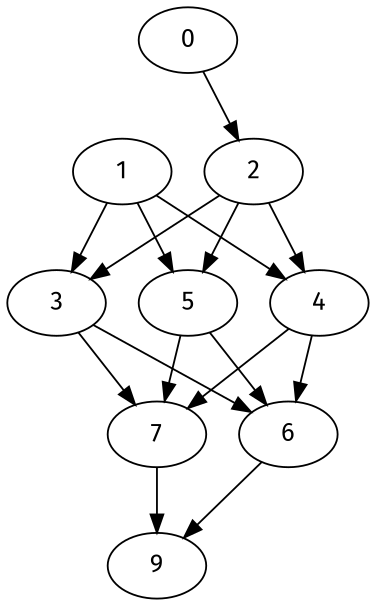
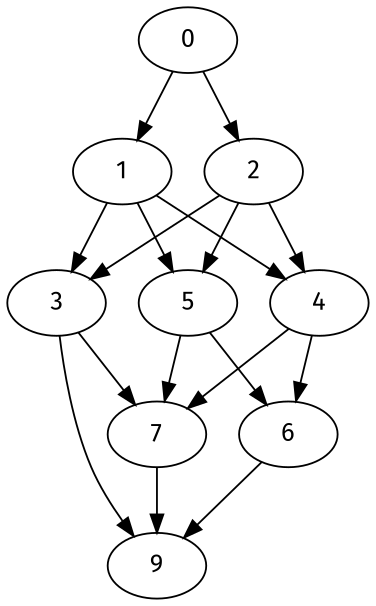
none -> (159, 98)
(160, 362) -> (79, 433)
